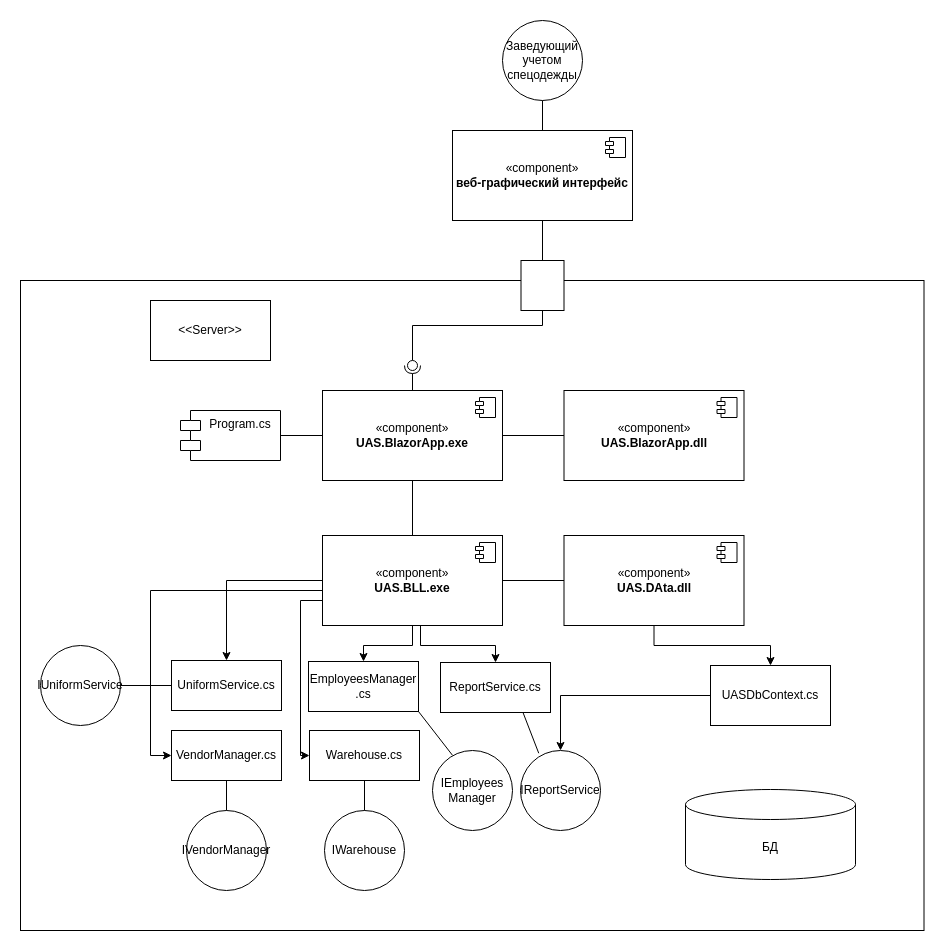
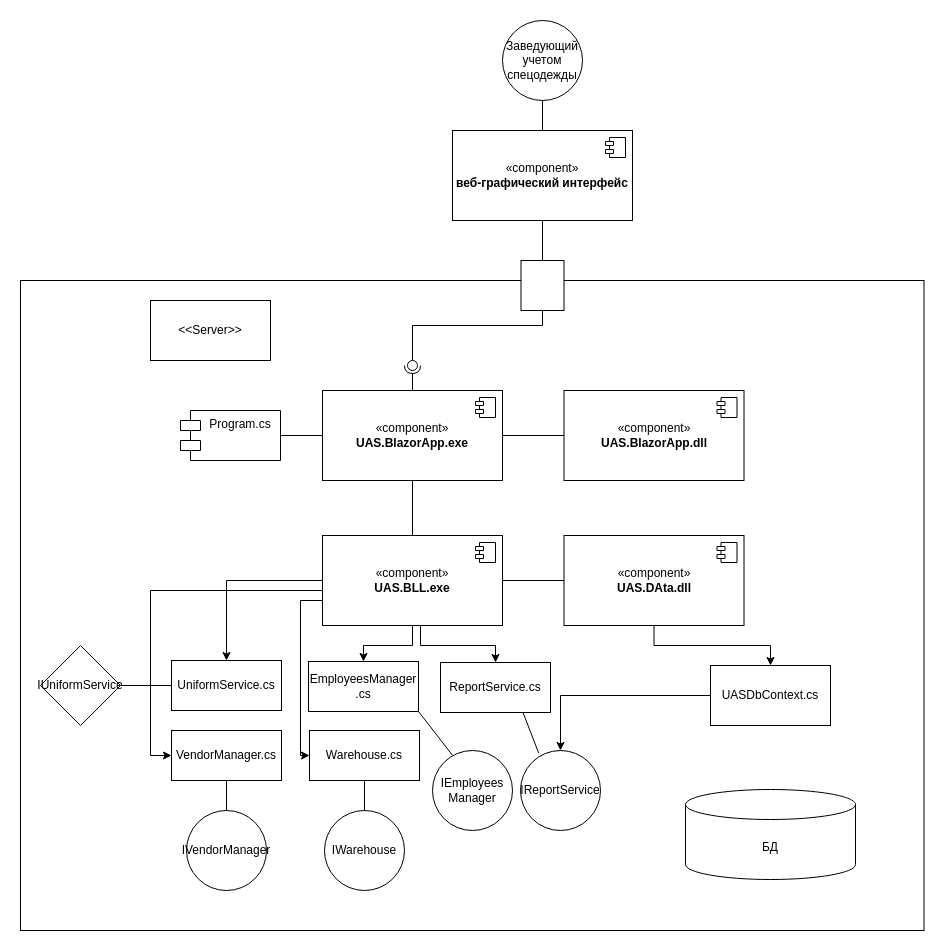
(81, 686) -> (81, 686)
